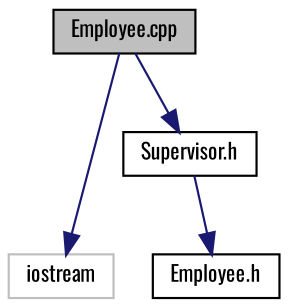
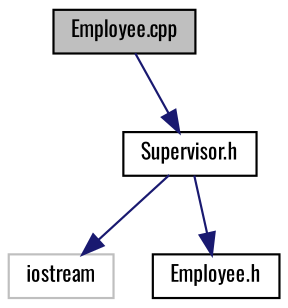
(96, 143) -> (134, 207)
